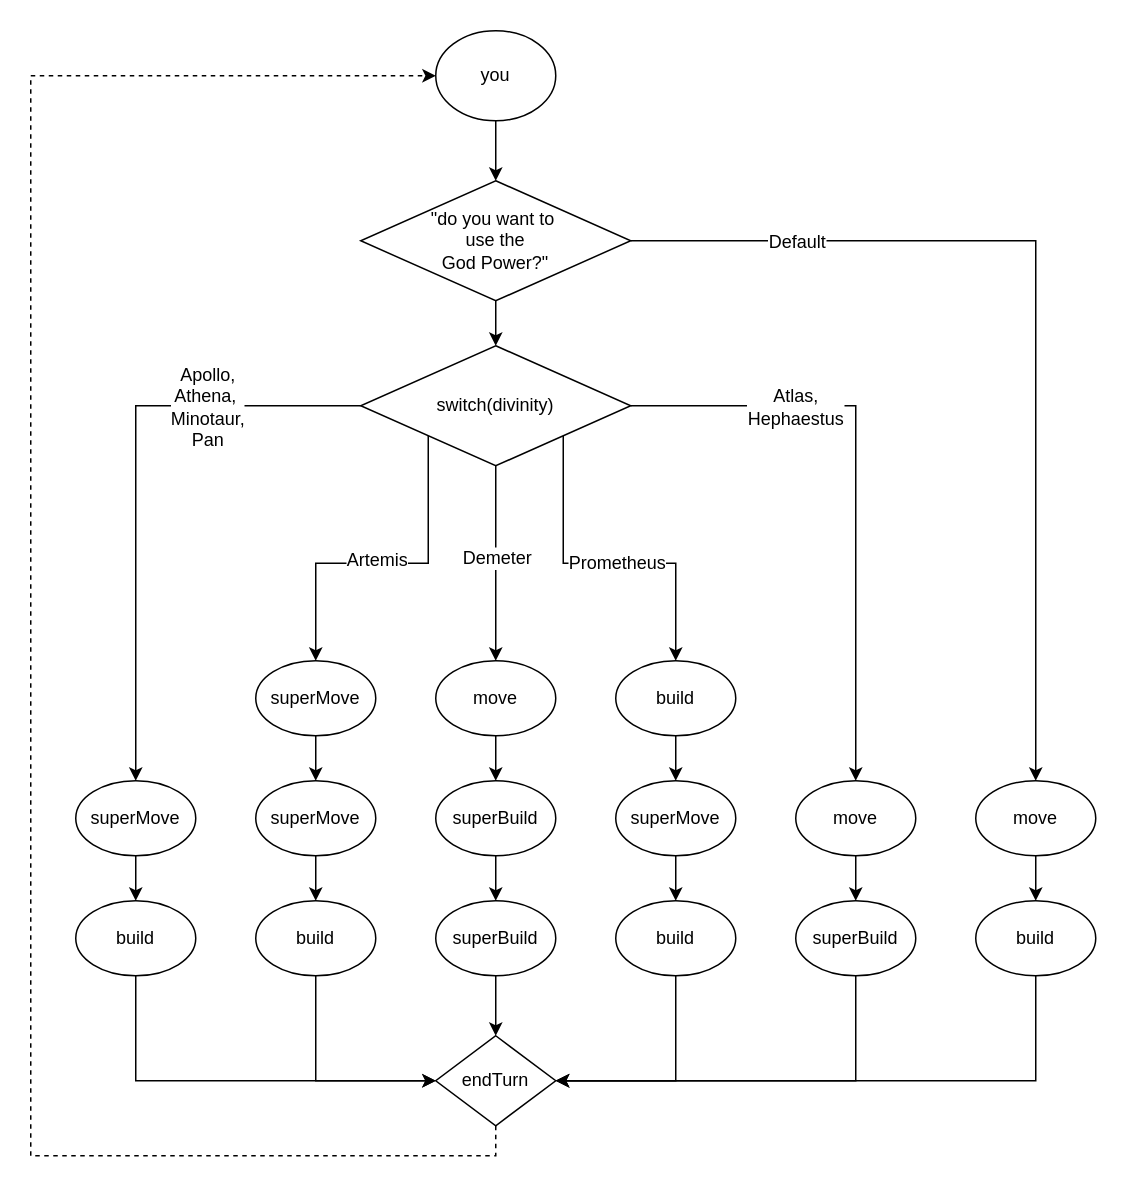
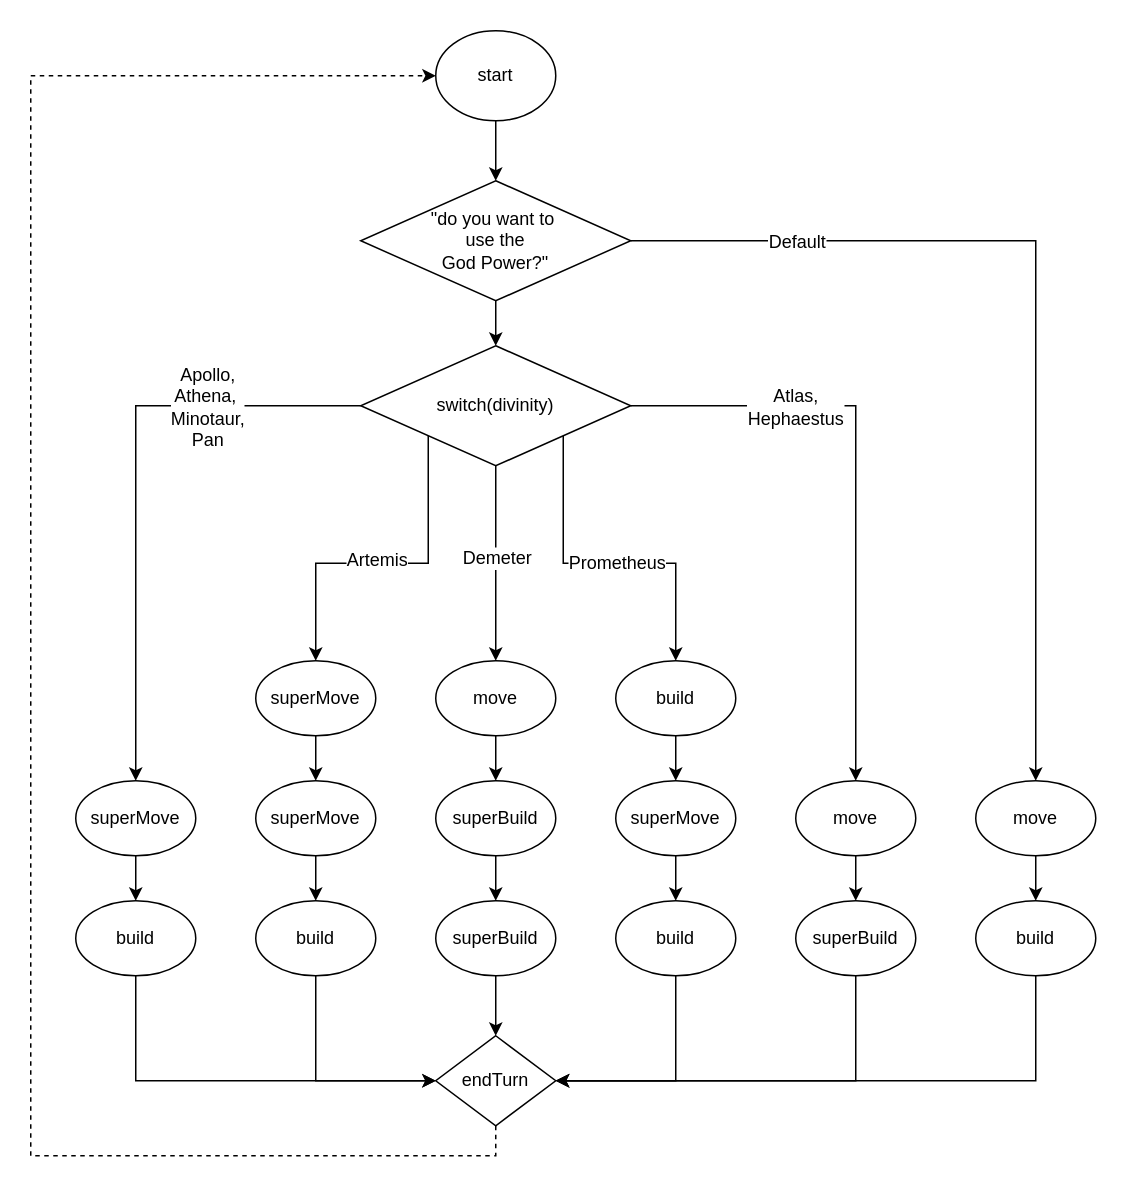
(496, 76) -> (496, 76)
